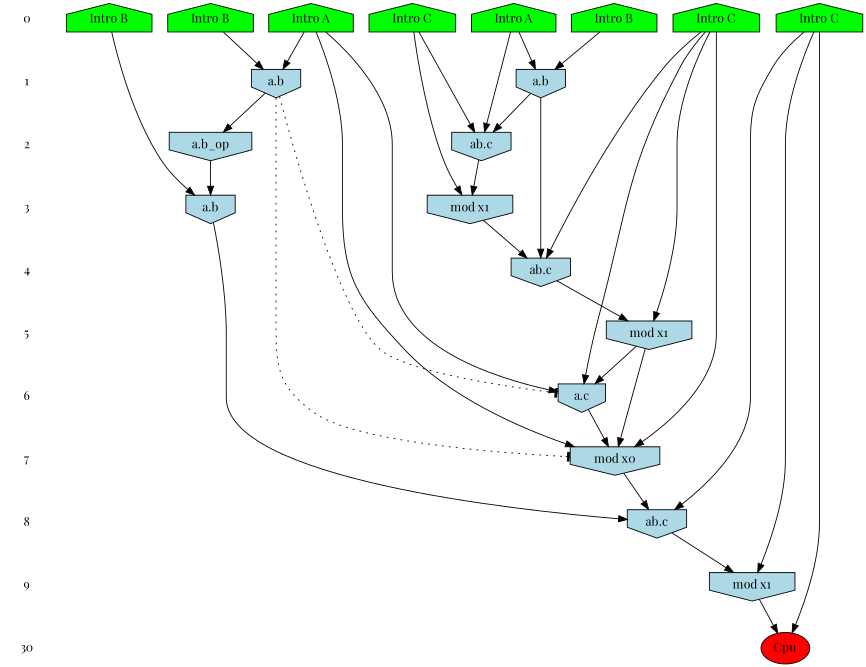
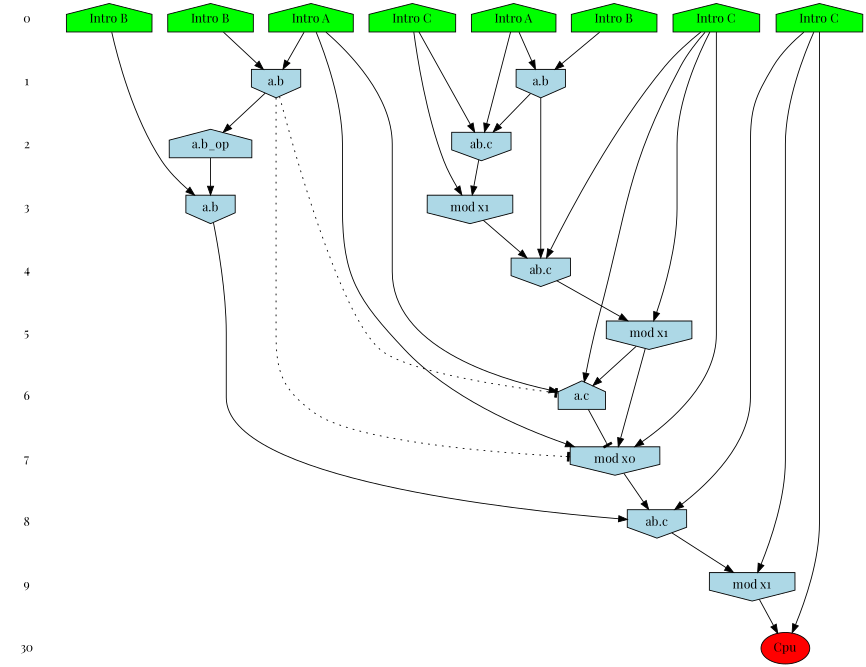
(211, 145) -> (211, 145)
(582, 397) -> (582, 397)
(596, 424) -> (597, 426)
